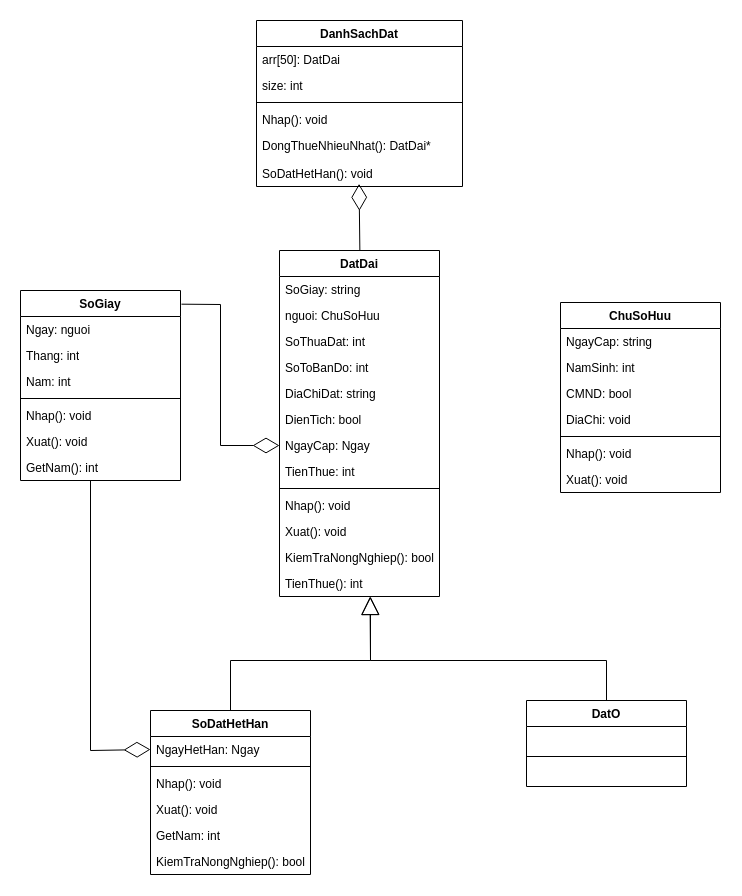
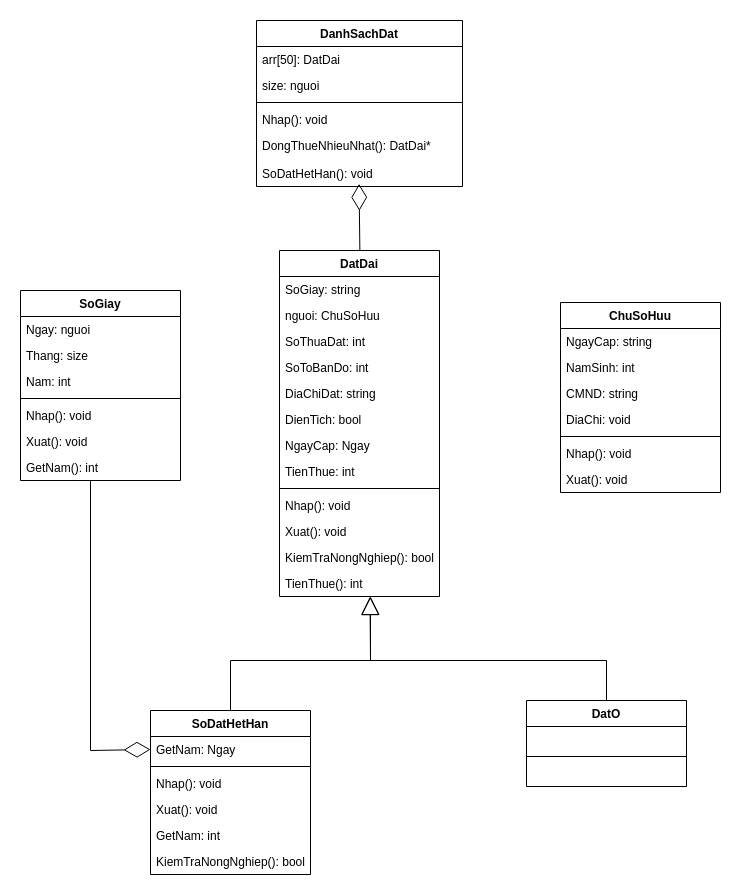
(287, 87) -> (293, 87)
(55, 357) -> (59, 357)
(221, 372) -> none
(595, 395) -> (602, 395)
(207, 750) -> (193, 750)
